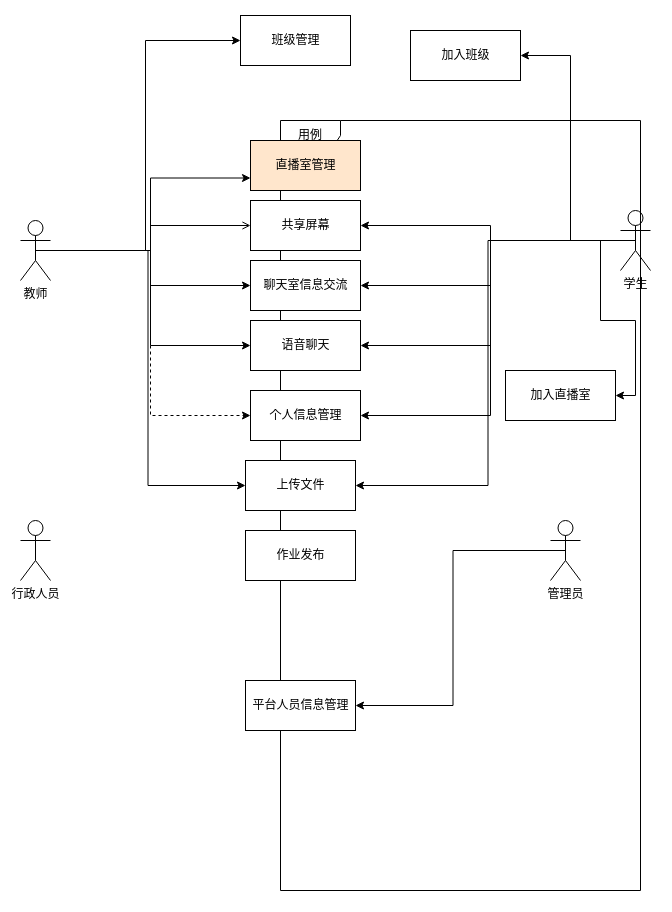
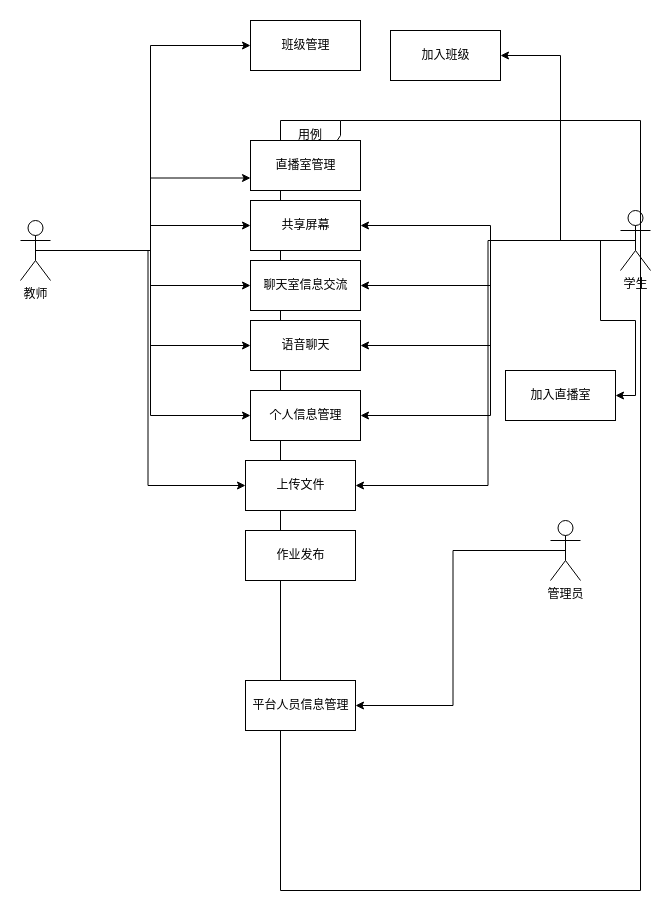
(296, 41) -> (306, 46)
(466, 56) -> (446, 56)
(306, 166) -> (306, 166)
(243, 226) -> (242, 226)
(163, 416) -> (163, 416)
(36, 551) -> none
